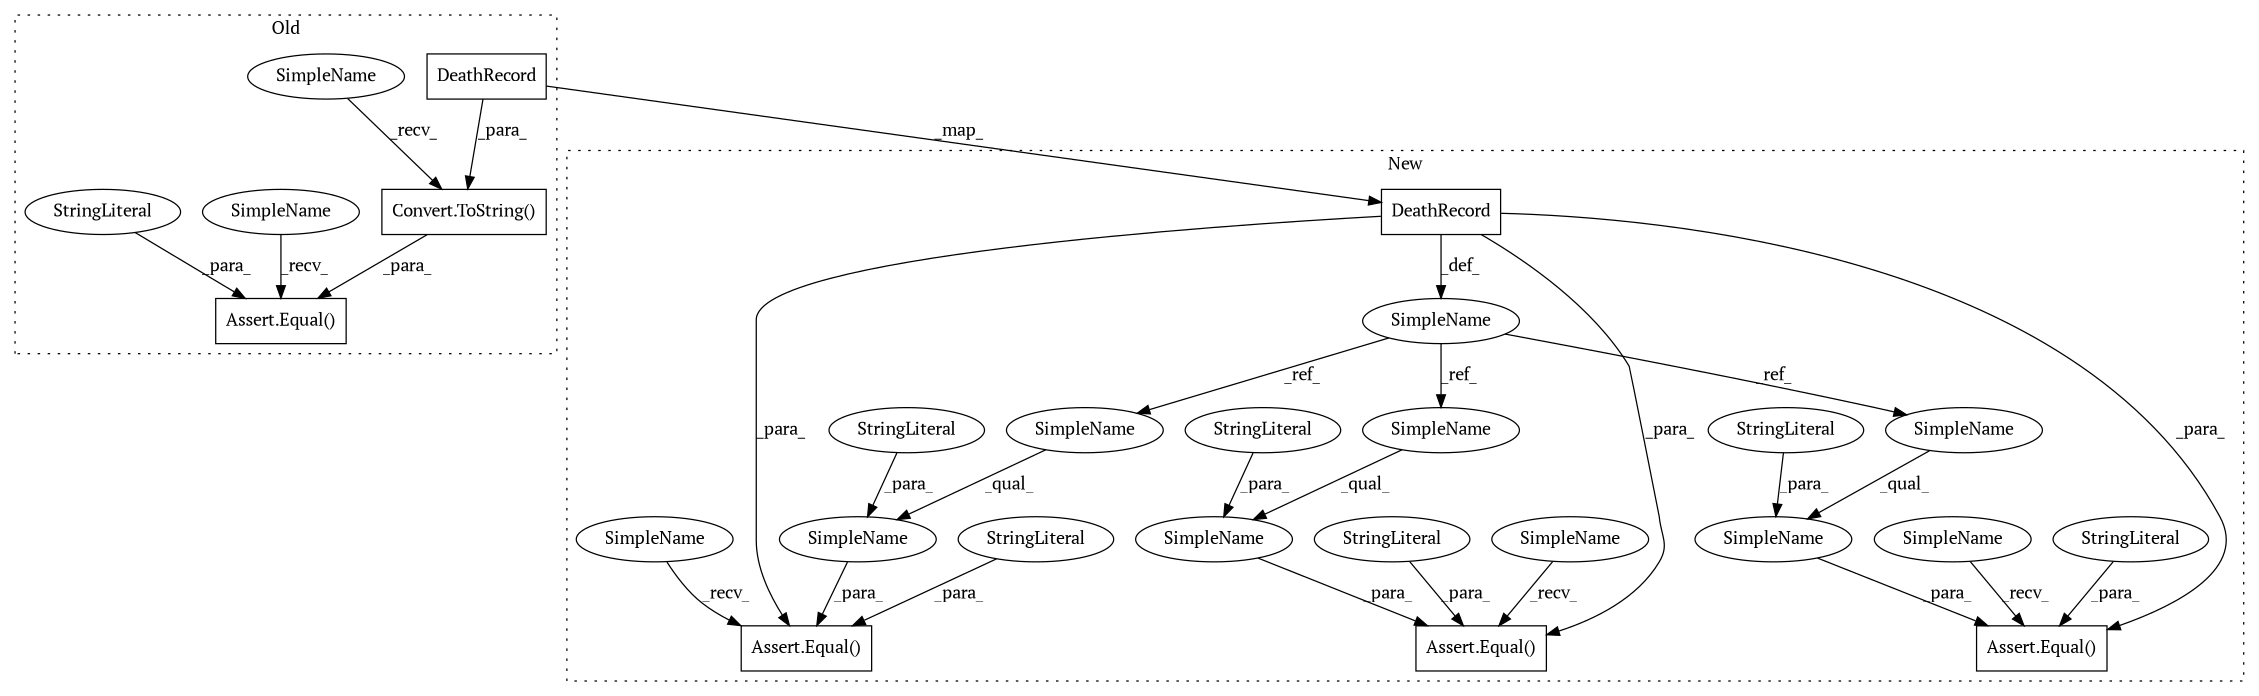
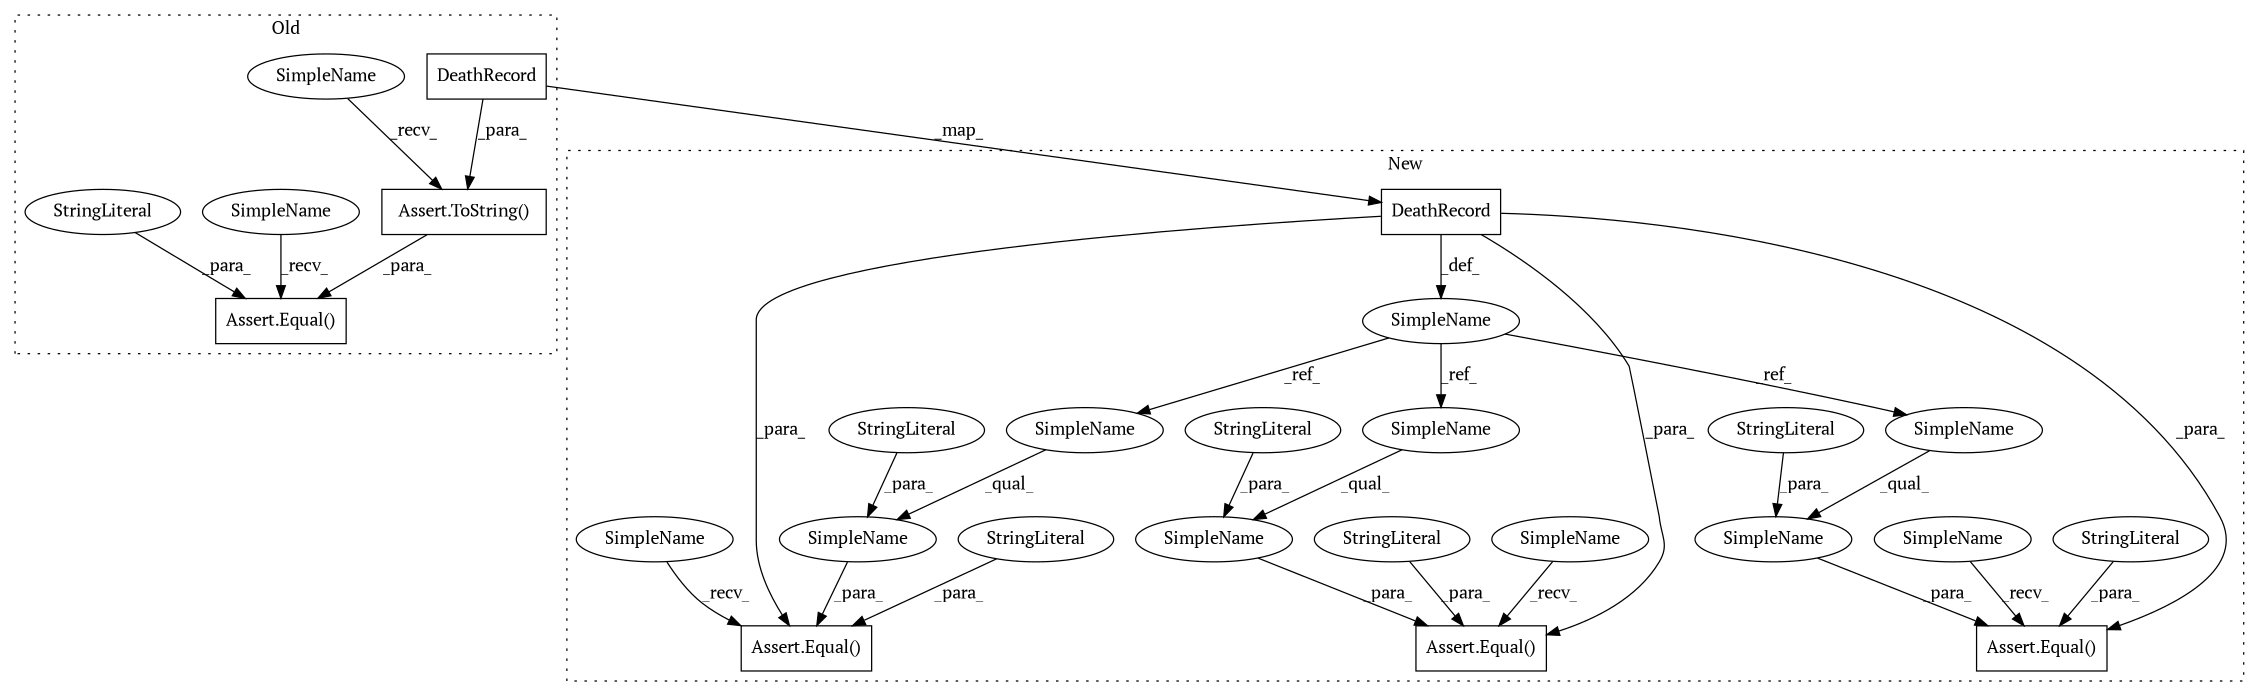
(464, 212) -> (464, 212)
